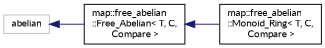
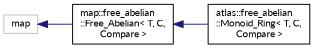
(27, 24) -> (21, 24)
(271, 24) -> (259, 24)
